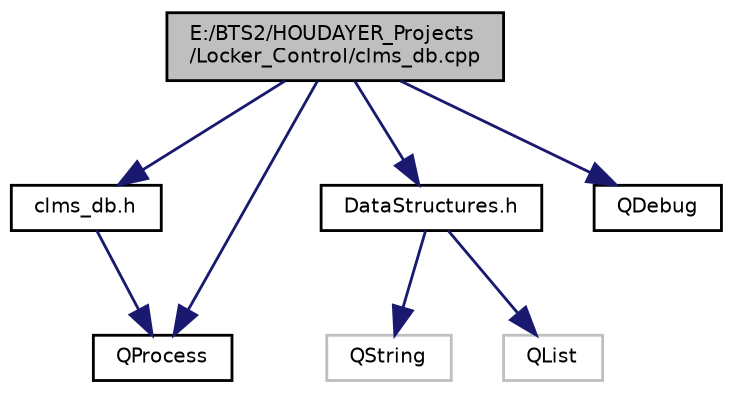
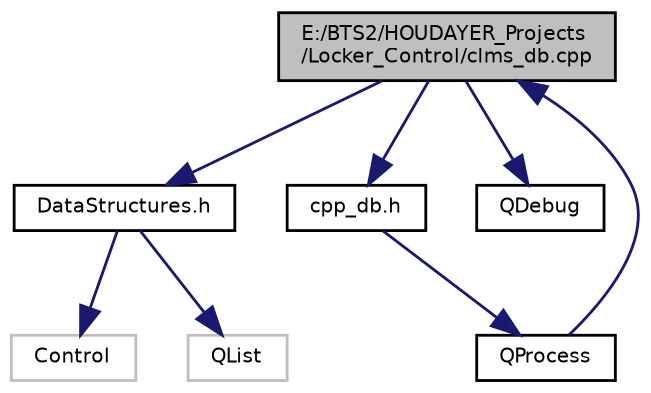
(253, 196) -> (638, 207)
(86, 208) -> (356, 208)
(389, 358) -> (74, 358)
